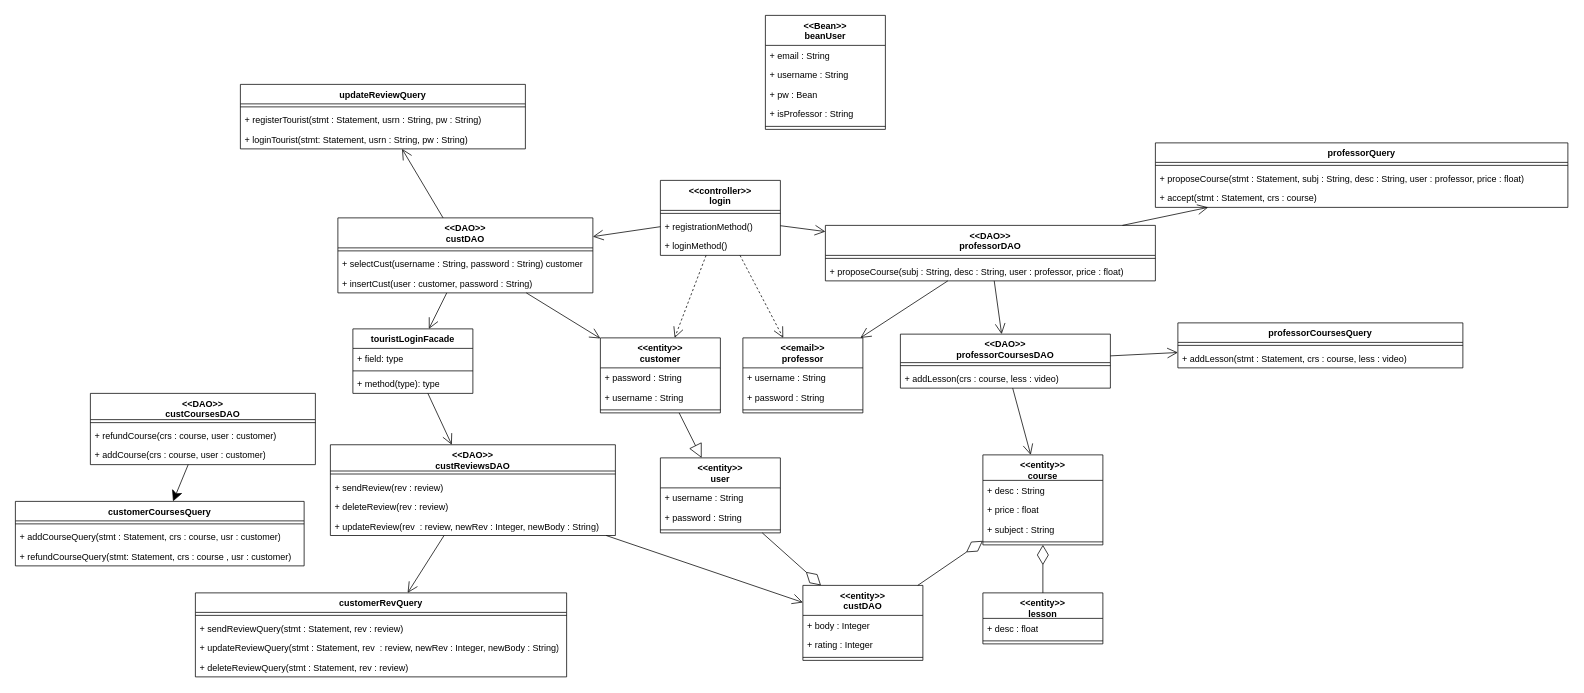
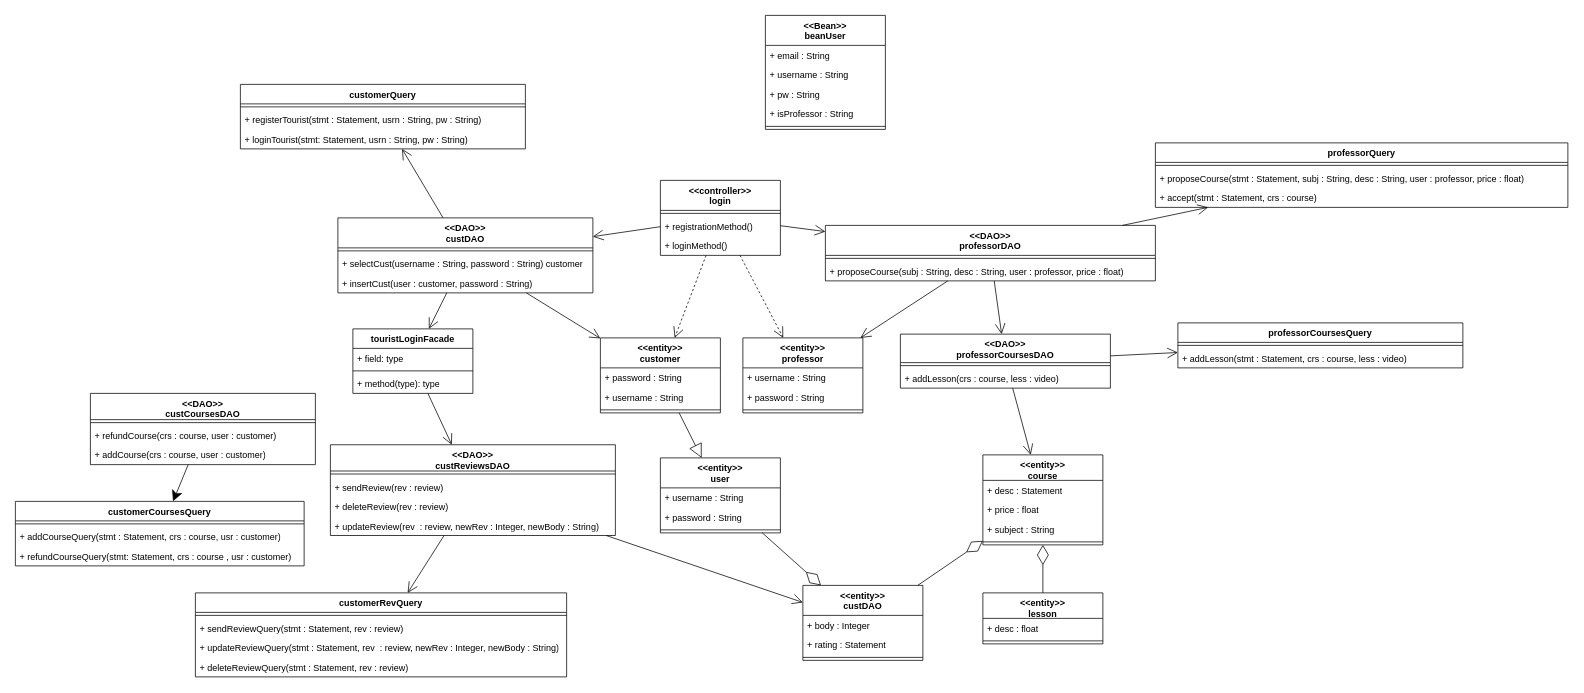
(383, 95) -> (383, 95)
(793, 95) -> (797, 95)
(803, 354) -> (803, 354)
(1019, 491) -> (1028, 491)
(847, 646) -> (852, 646)
